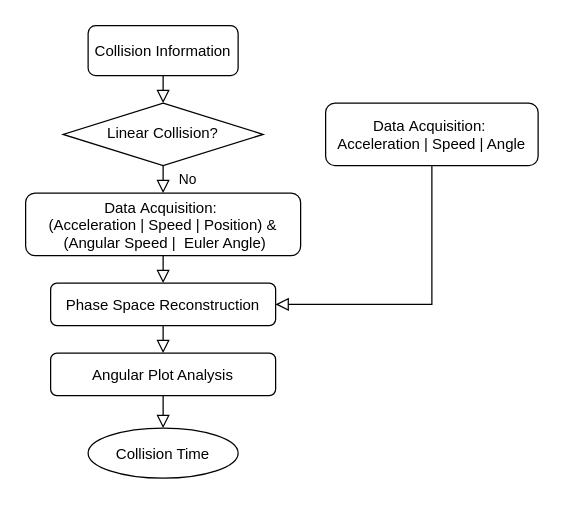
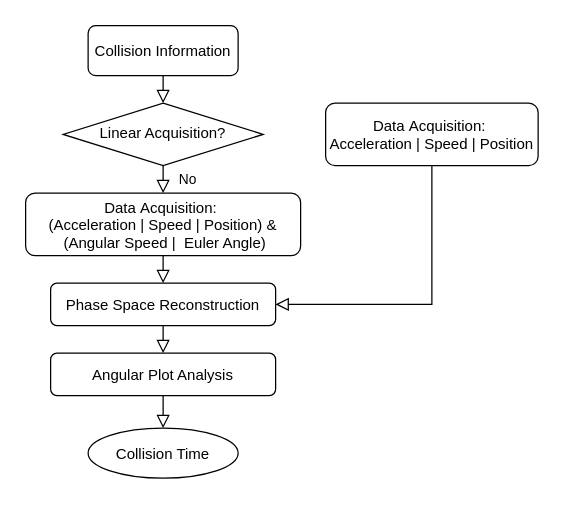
(431, 126) -> (431, 126)
(163, 133) -> (163, 133)
